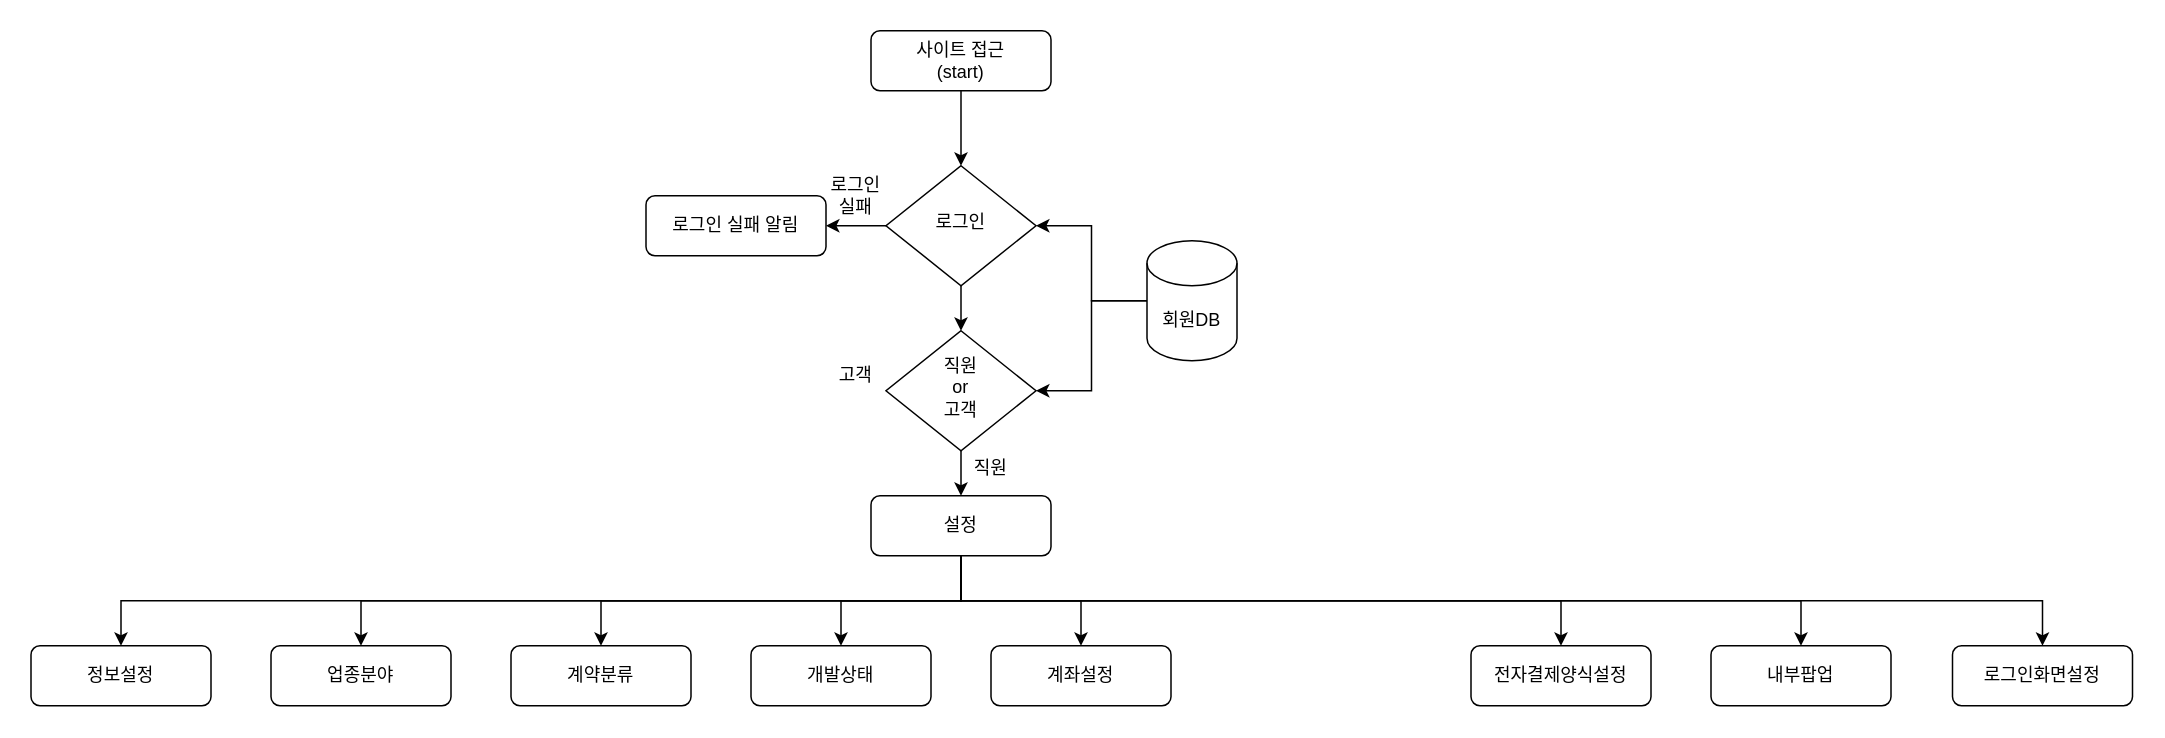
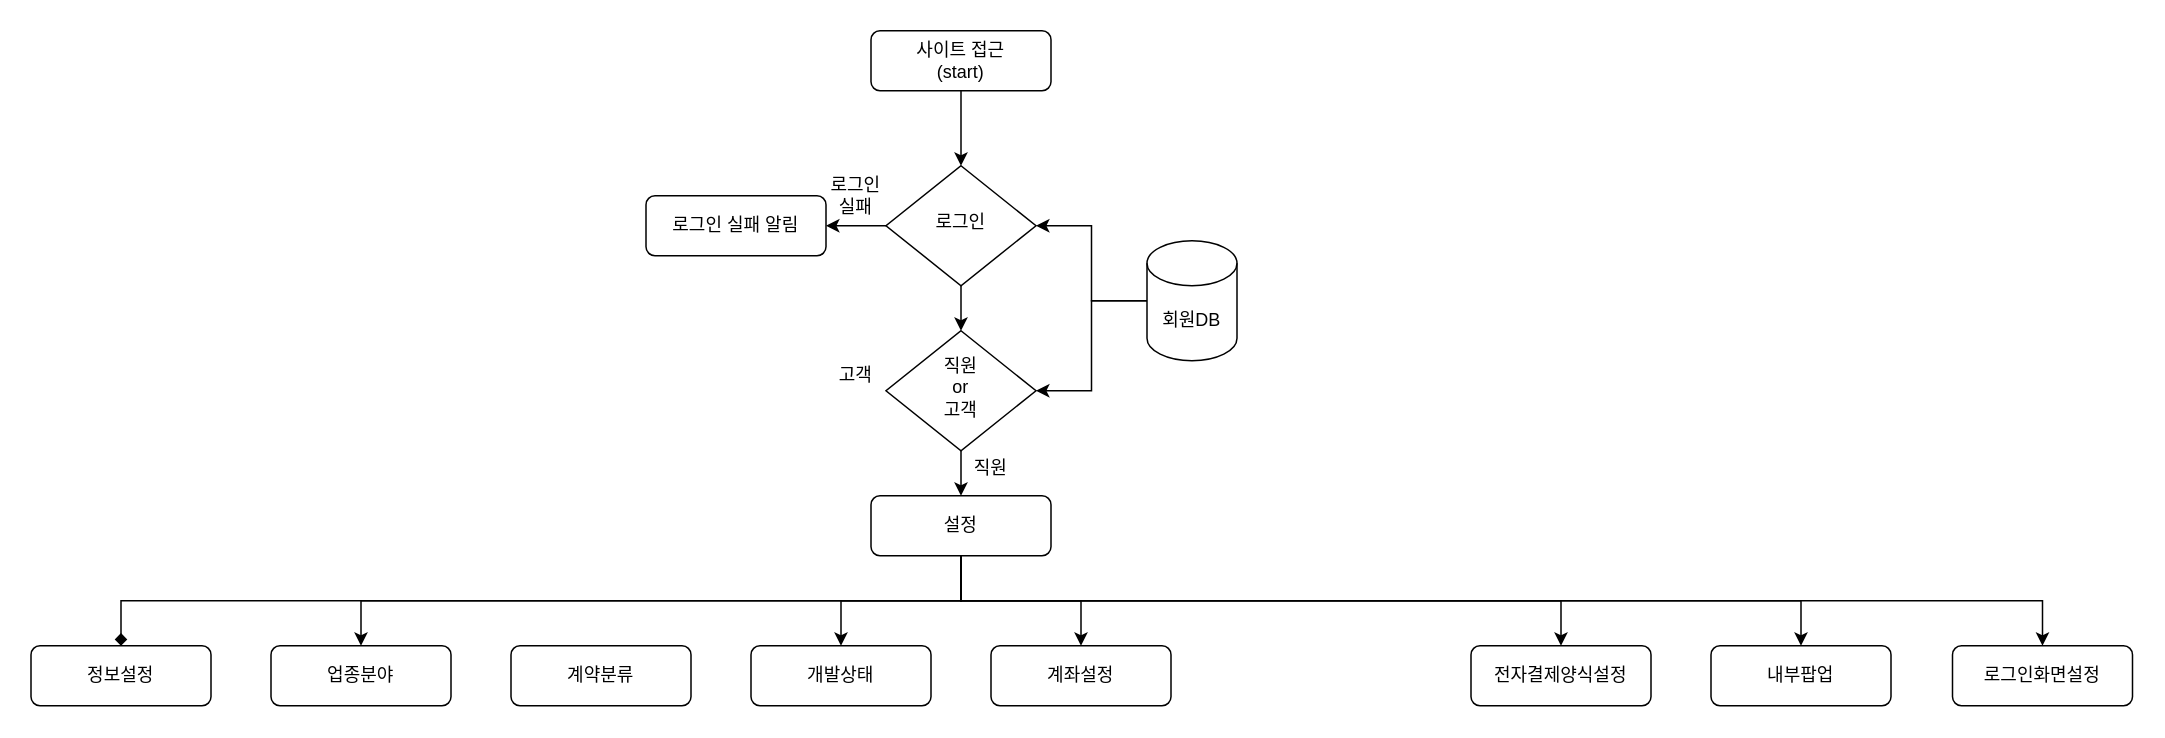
(601, 619) -> none
(121, 634) -> (121, 633)
